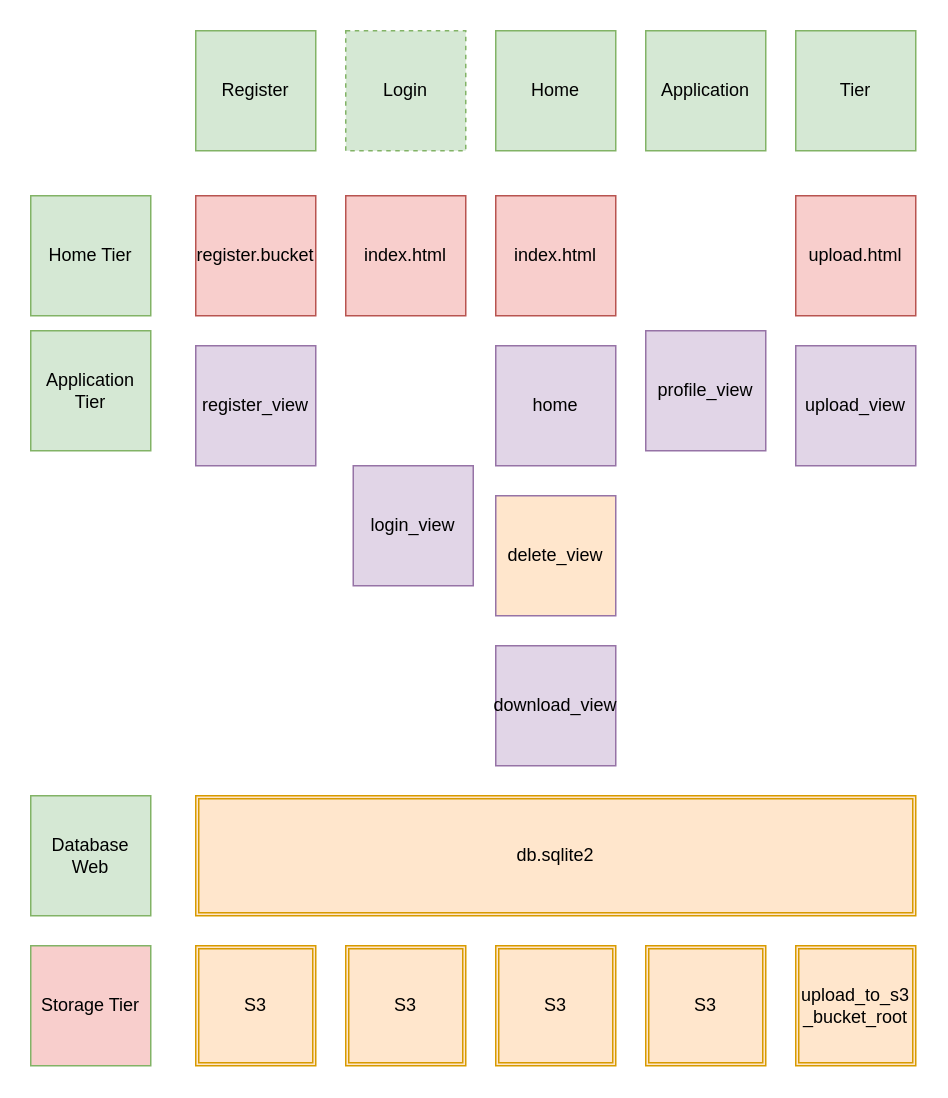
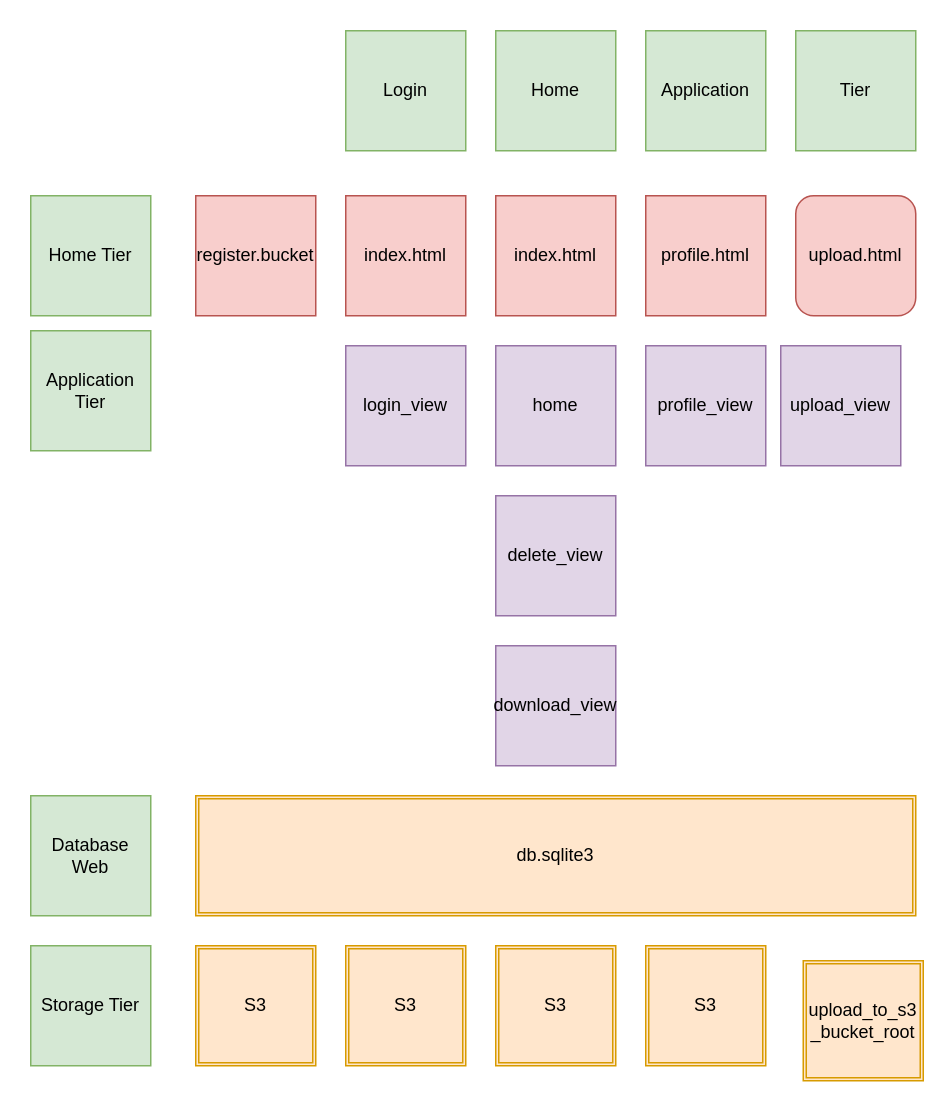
(256, 91) -> none
(406, 91) -> (406, 91)
none -> (706, 256)
(856, 256) -> (856, 256)
(706, 391) -> (706, 406)
(256, 406) -> none
(856, 406) -> (841, 406)
(413, 526) -> (406, 406)
(556, 556) -> (556, 556)
(556, 856) -> (556, 856)
(91, 1006) -> (91, 1006)
(856, 1006) -> (863, 1021)
